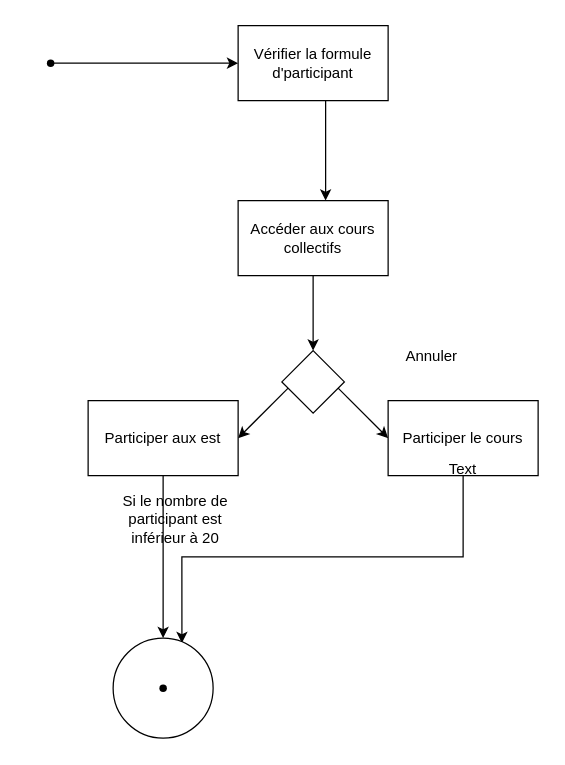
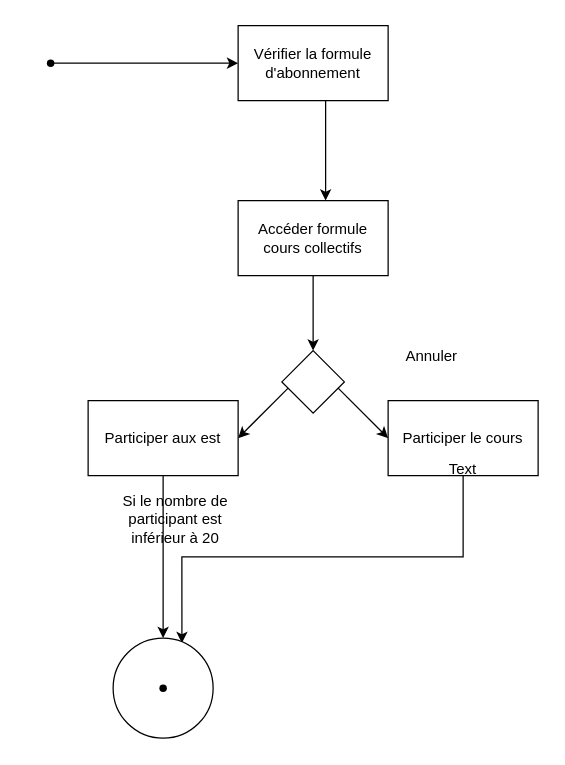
(313, 63) -> (313, 63)
(313, 238) -> (313, 238)
